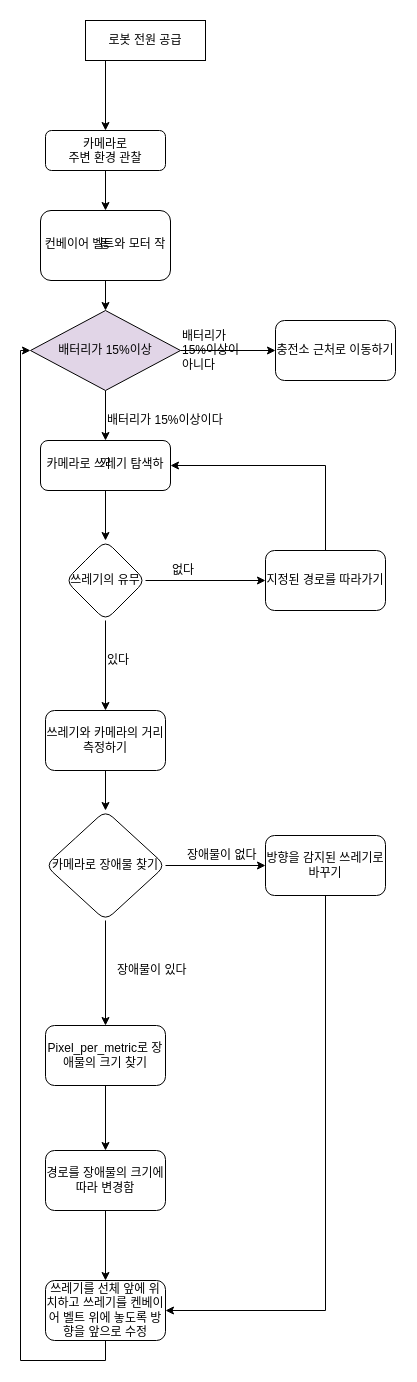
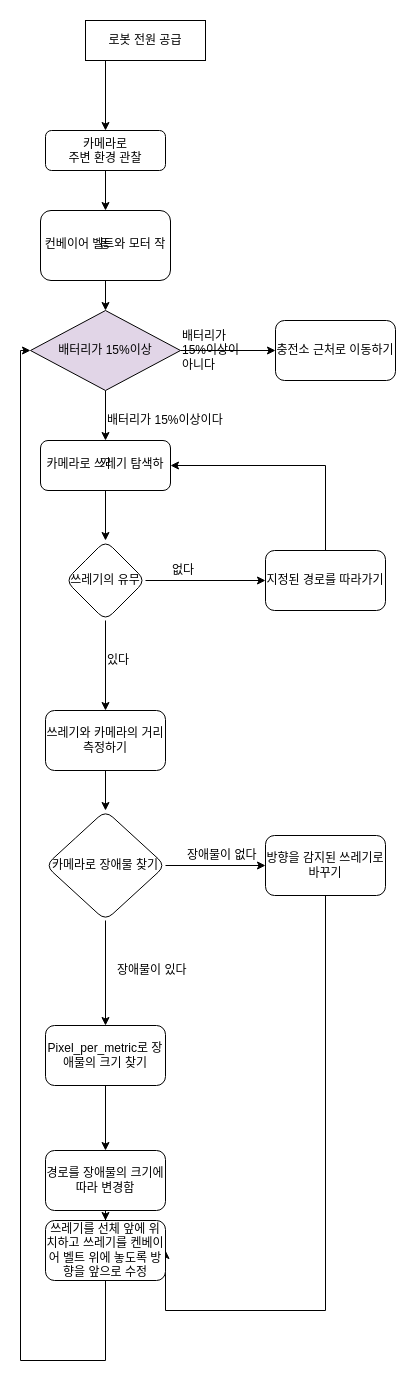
(106, 1311) -> (106, 1251)
